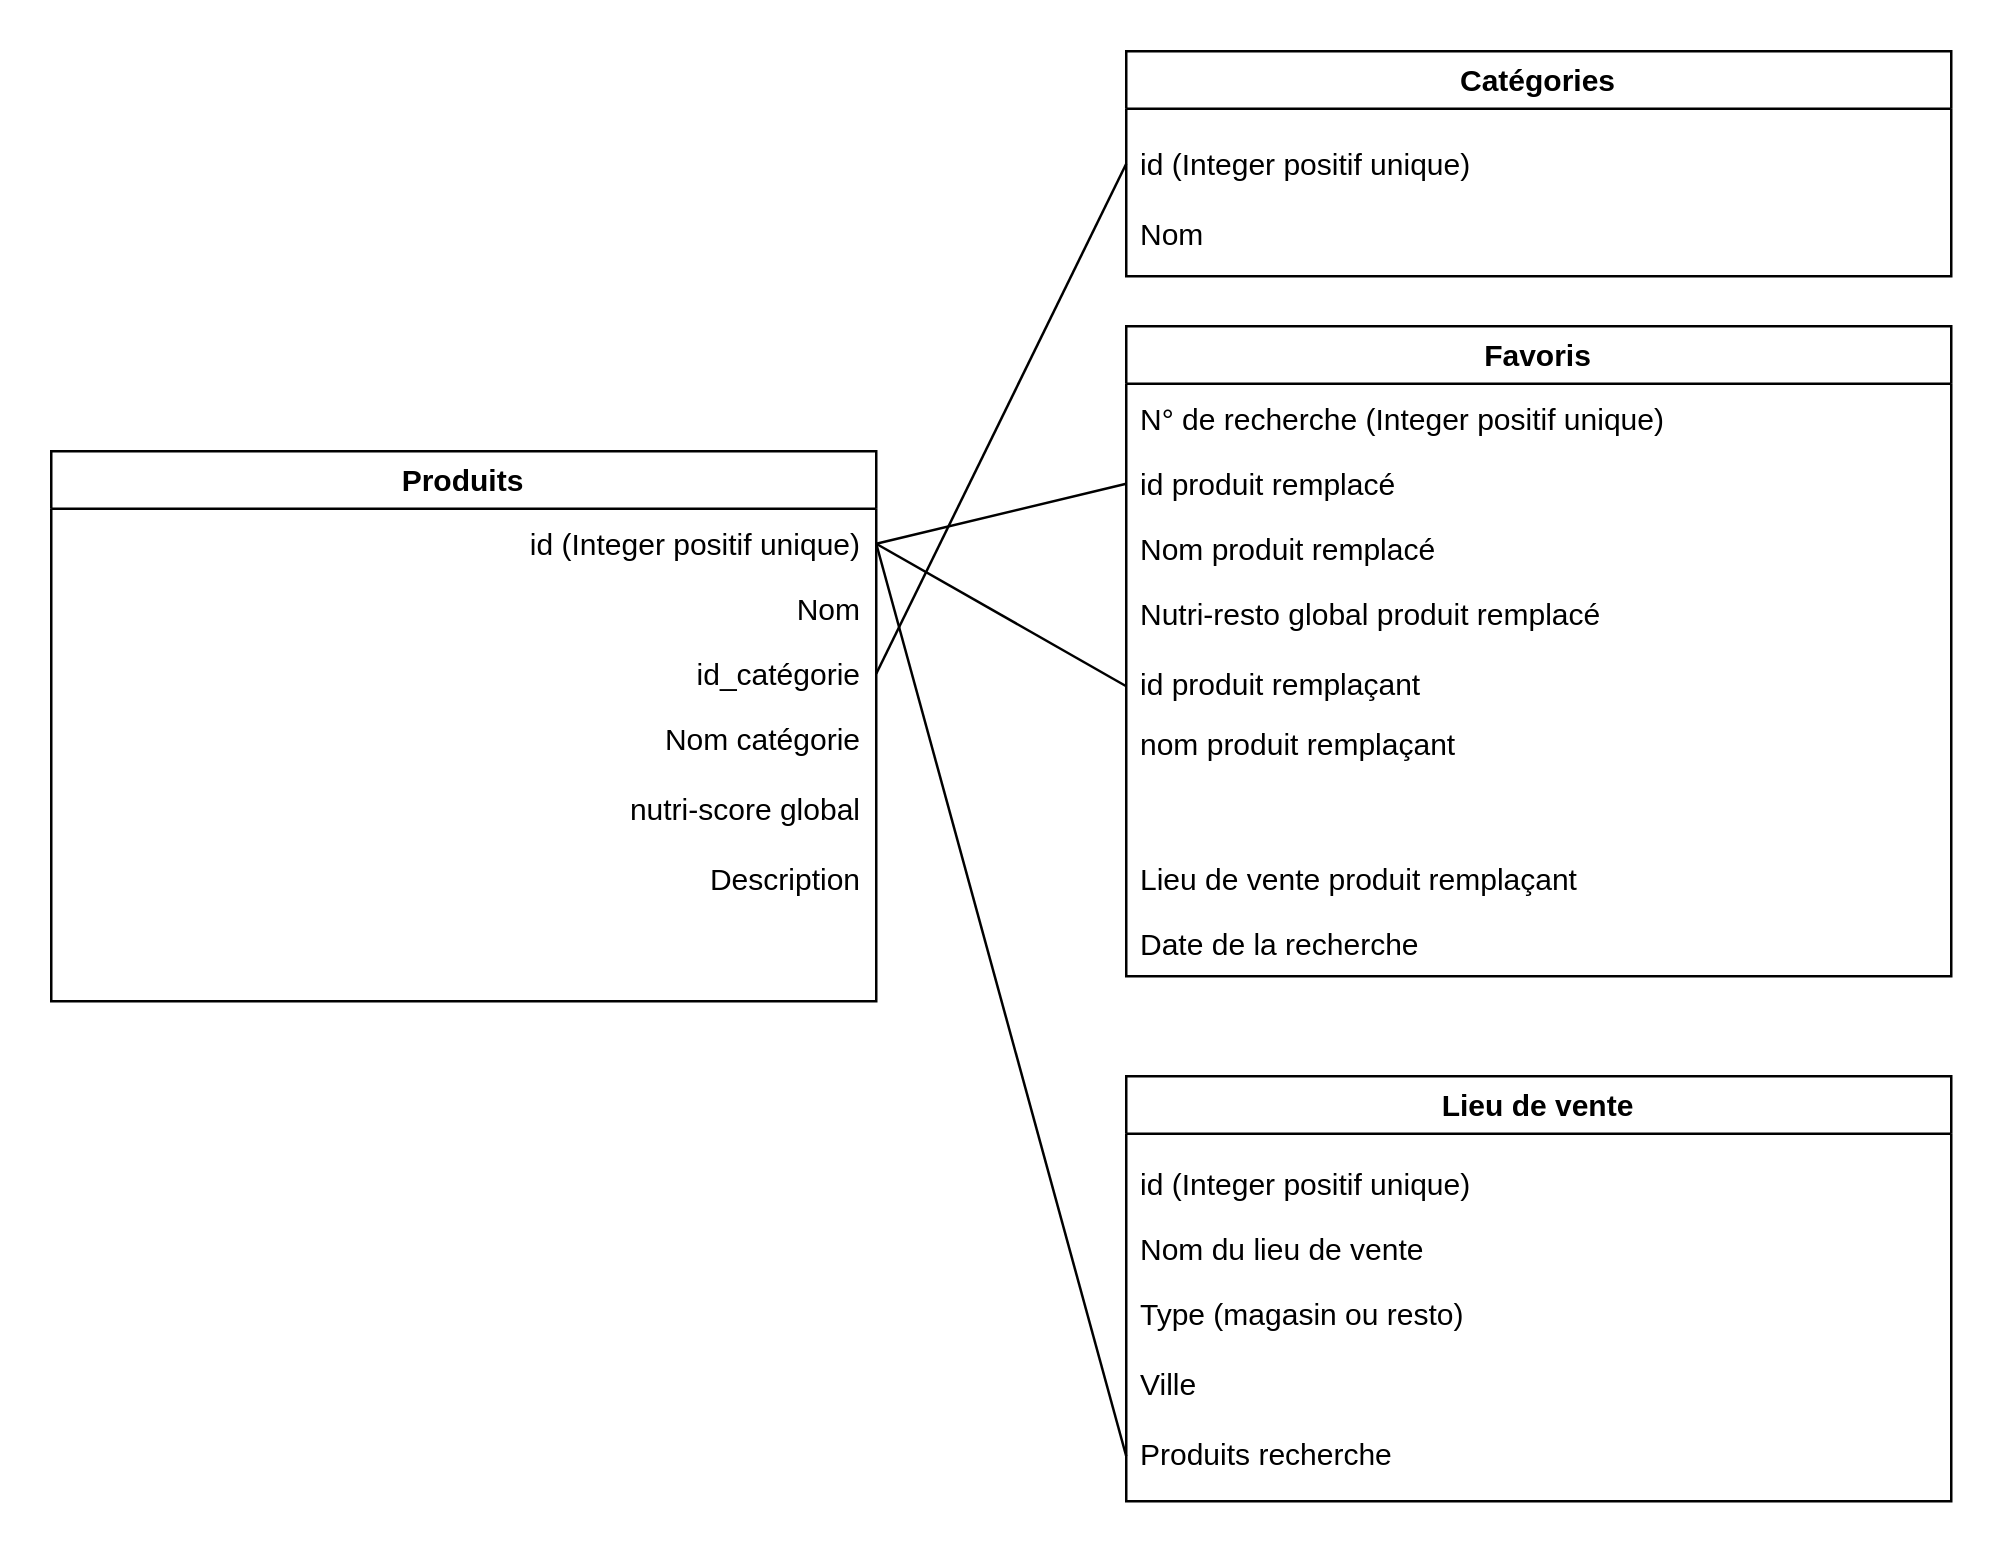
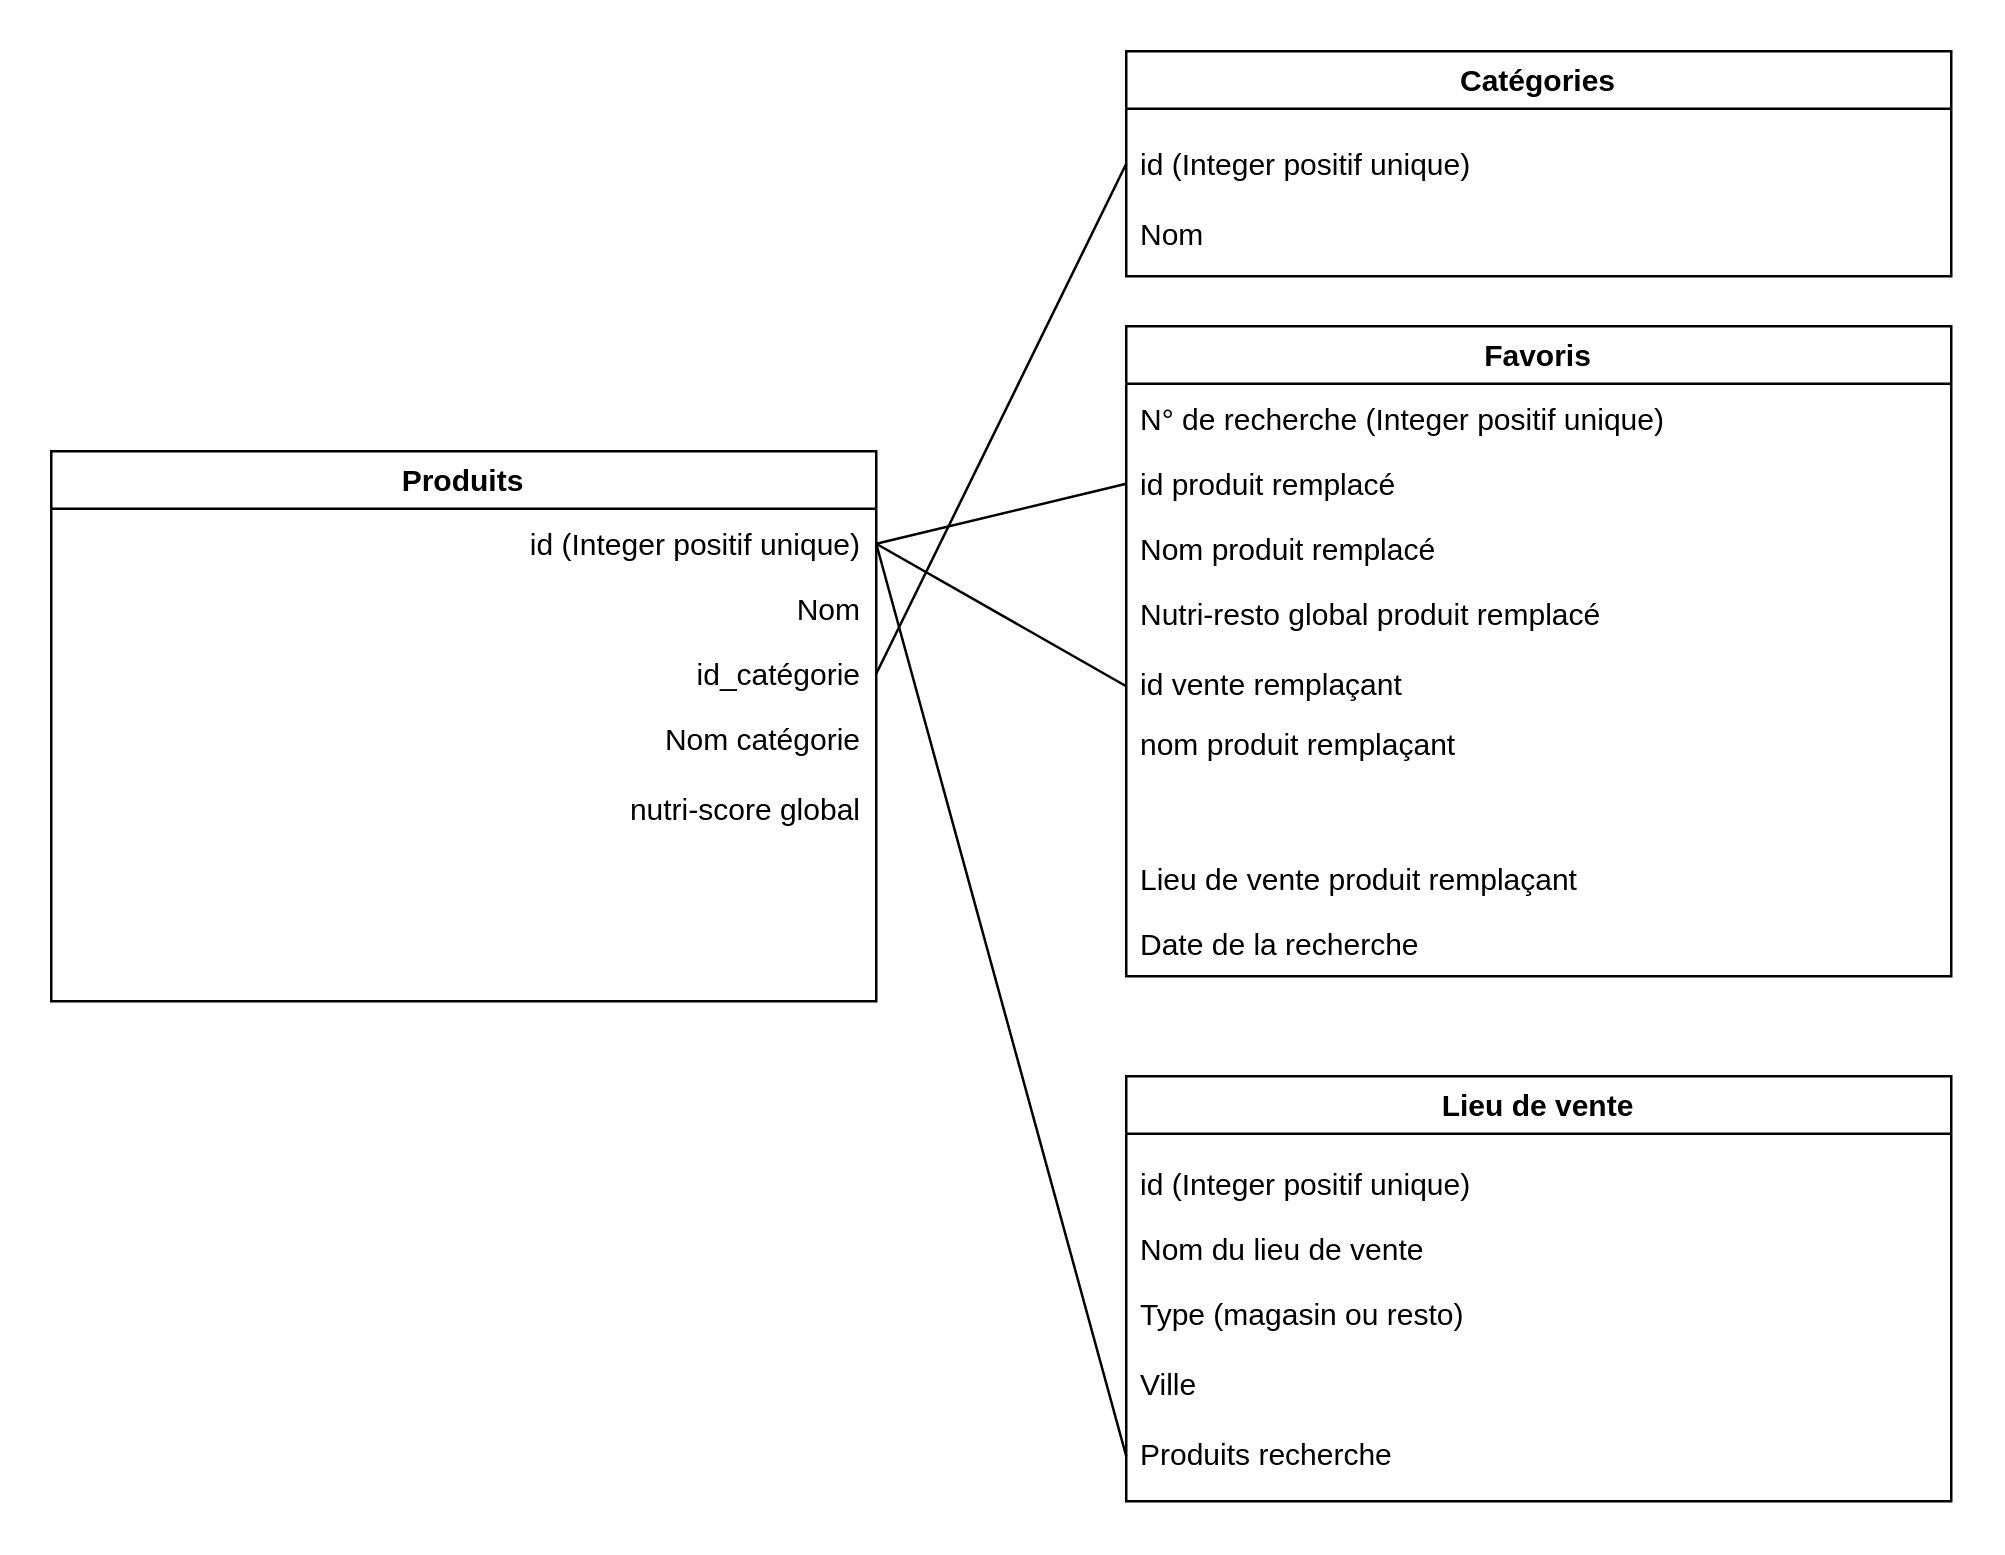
(1297, 685) -> (1284, 685)
(464, 881) -> none
